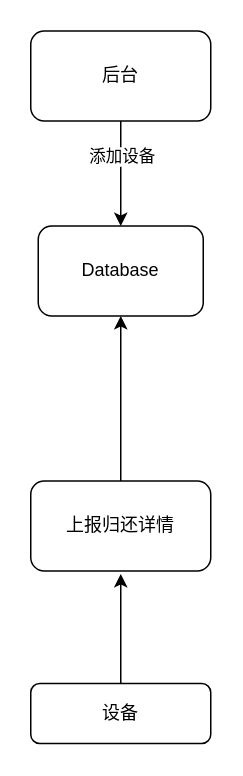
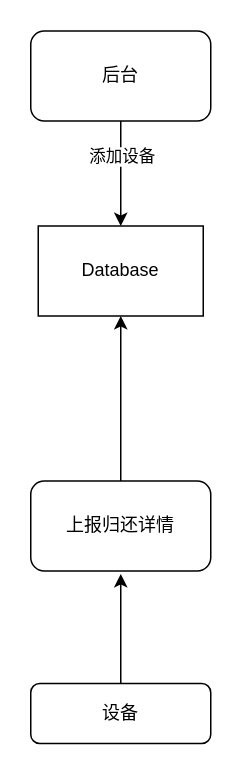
(121, 271) -> (121, 271)
